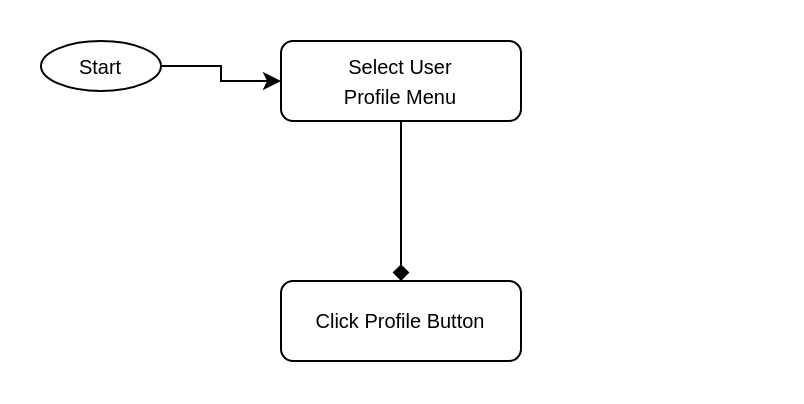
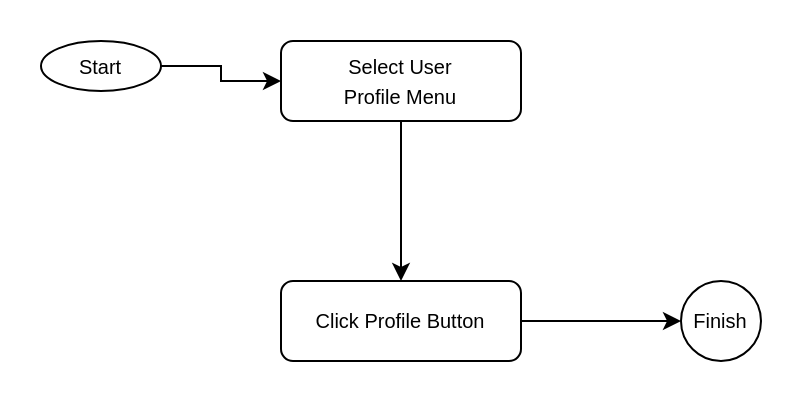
(401, 265) -> (401, 266)
none -> (594, 321)
none -> (721, 321)
